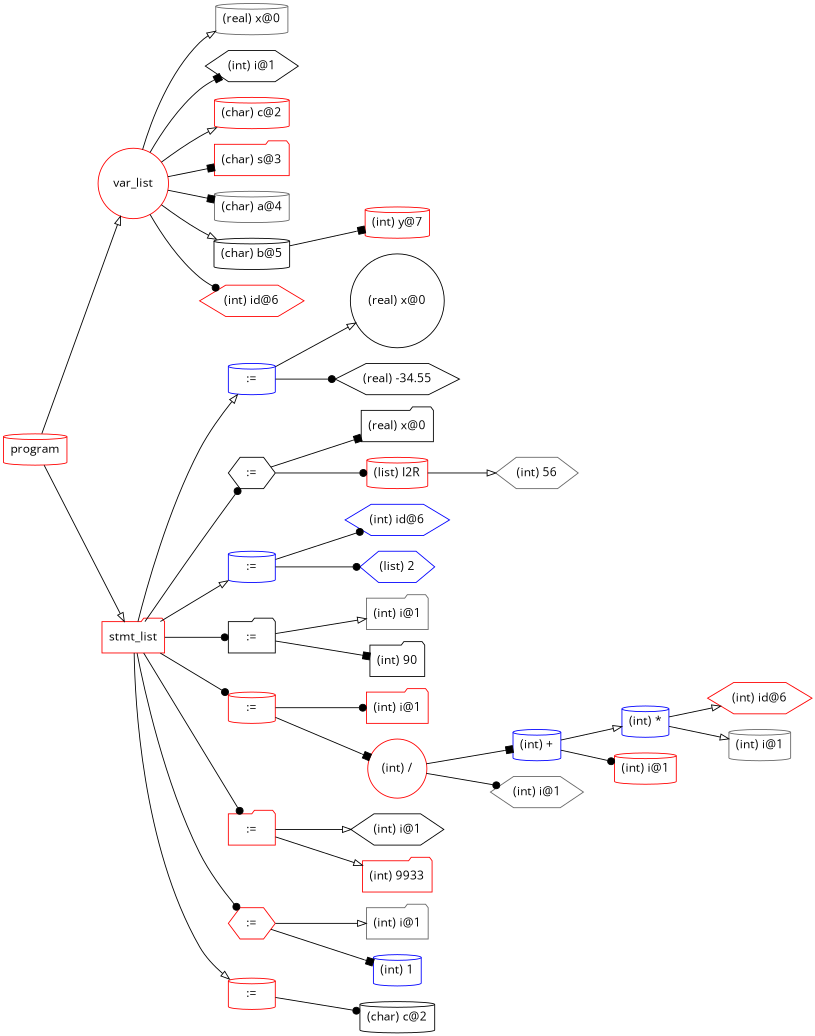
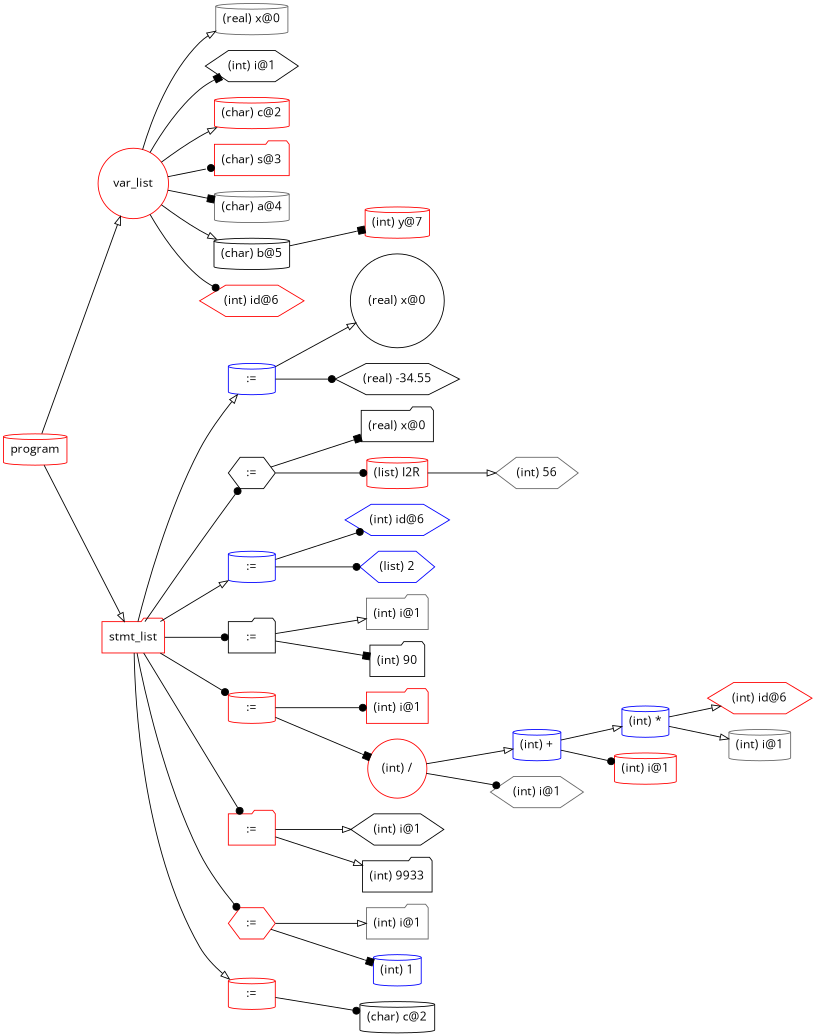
(187, 173) -> (187, 173)
(465, 757) -> (465, 757)
(397, 876) -> (397, 876)
